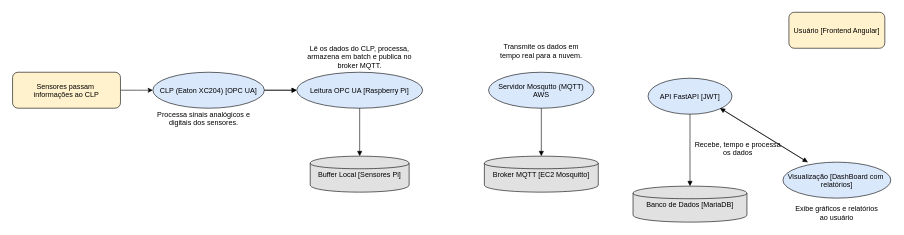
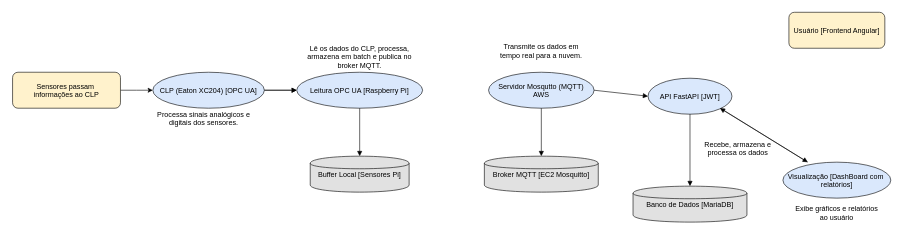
none -> (617, 93)
(738, 153) -> (738, 153)
